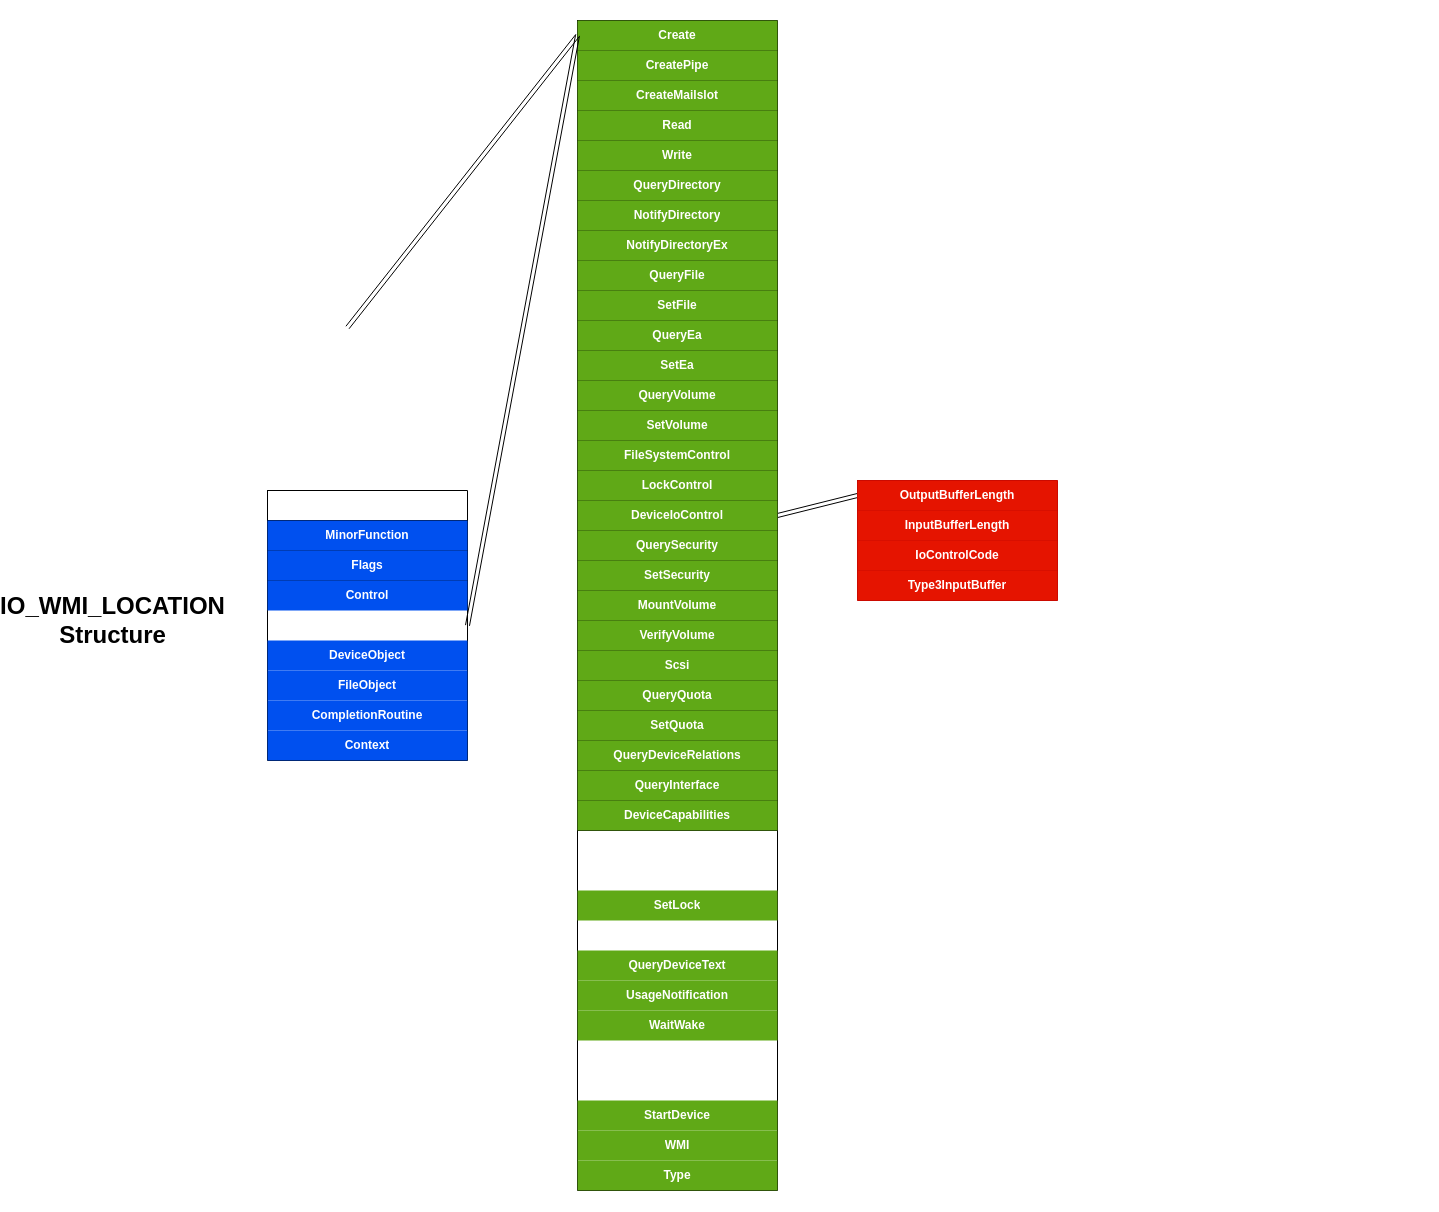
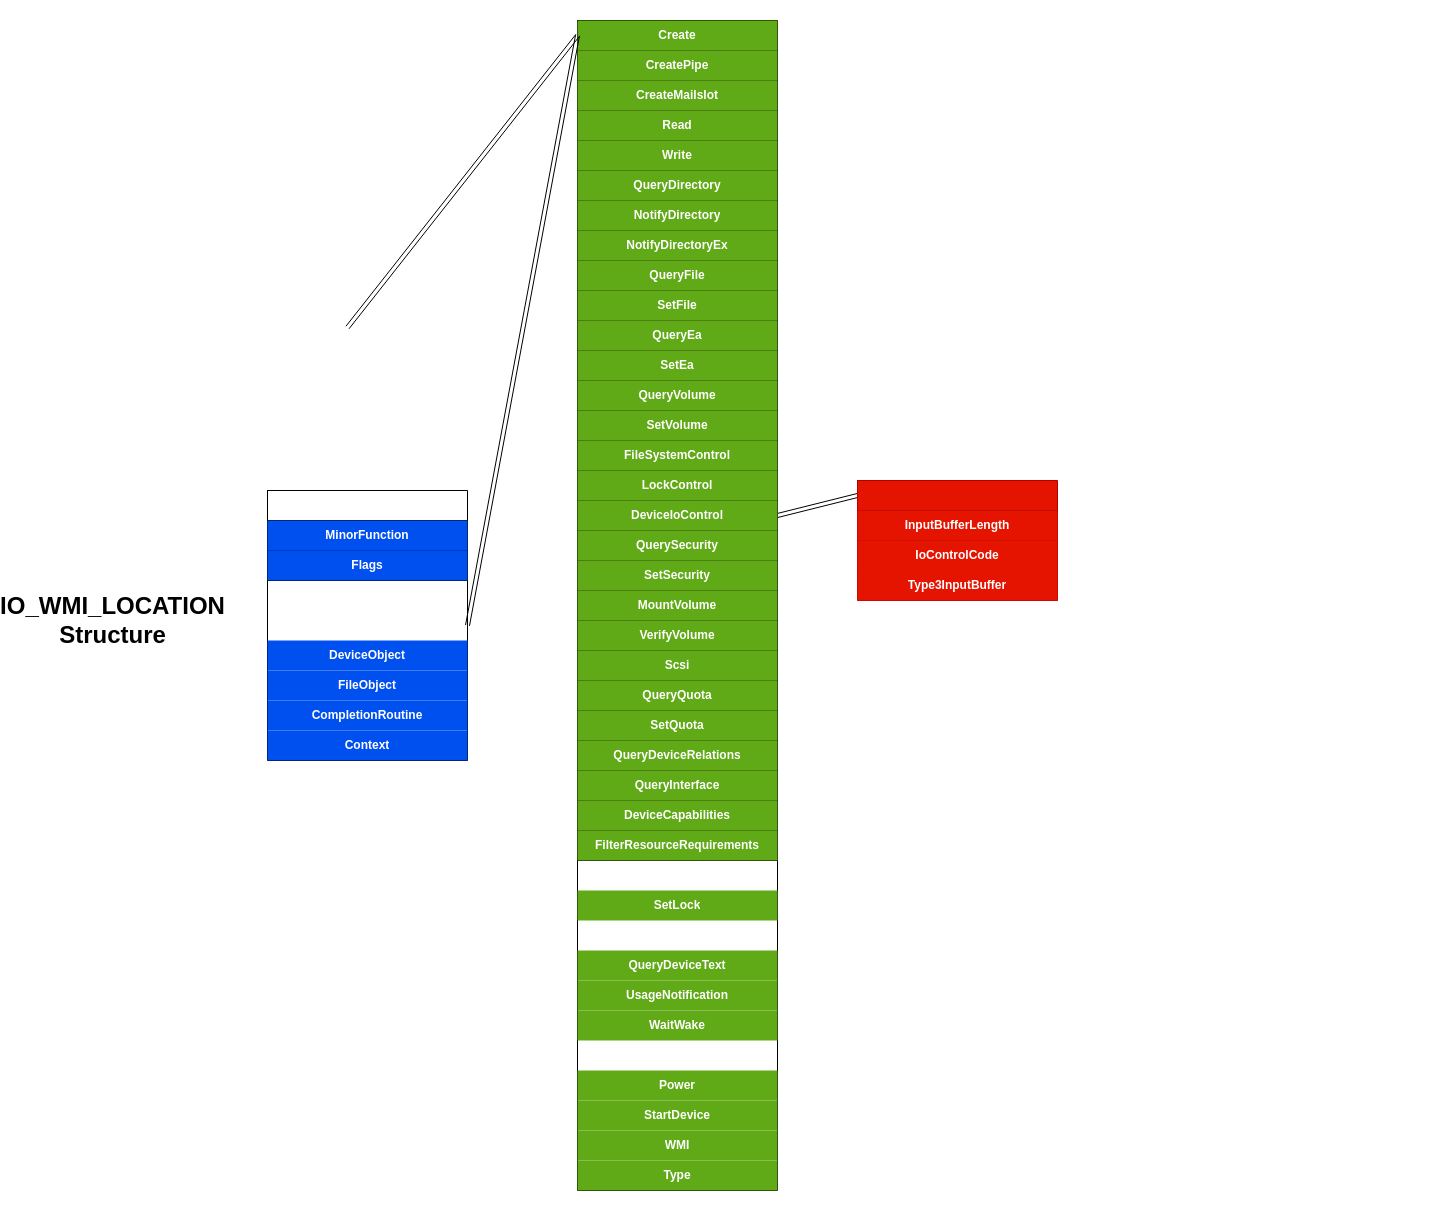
(958, 496) -> none
(368, 596) -> none
none -> (678, 846)
none -> (678, 1086)
